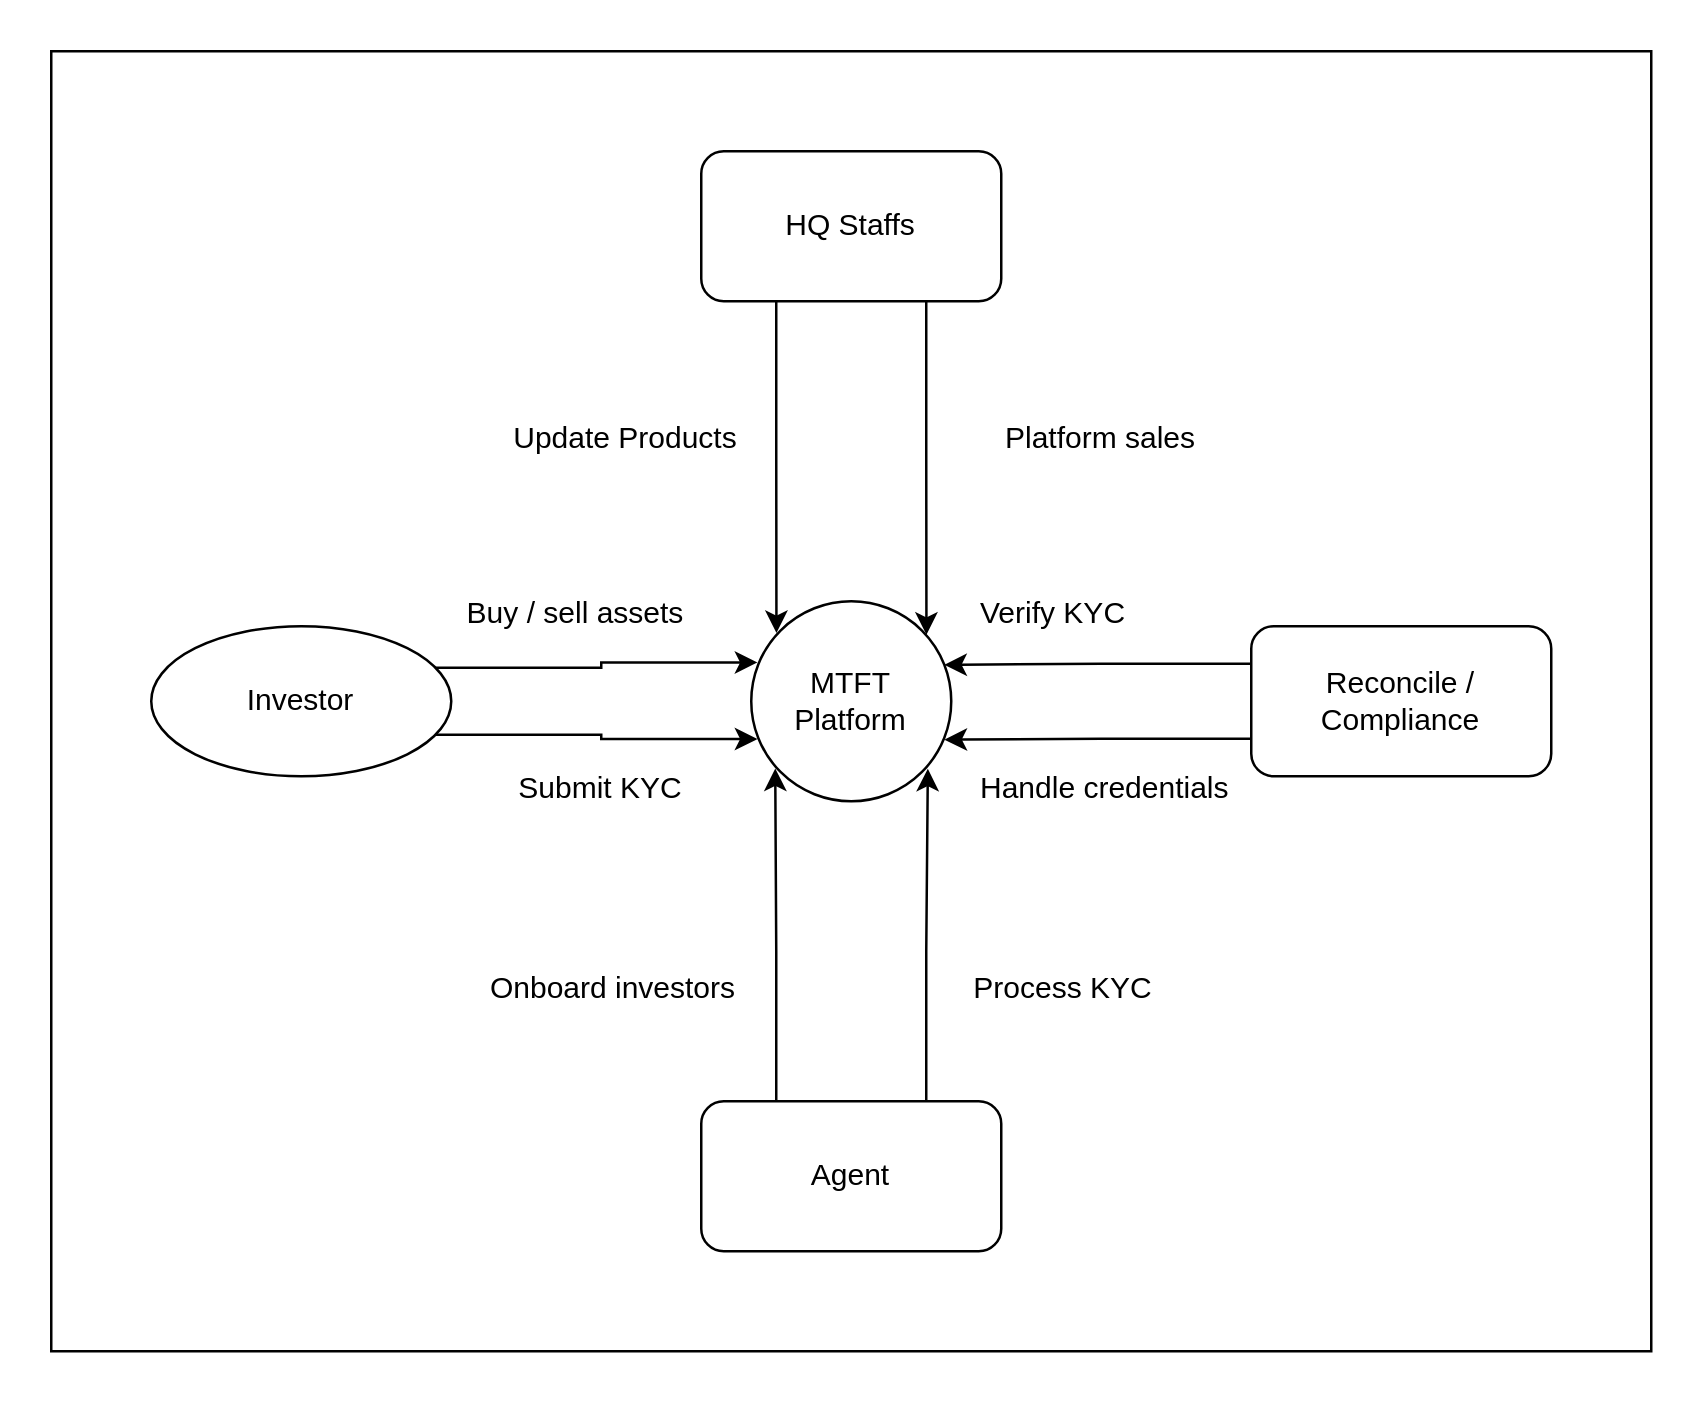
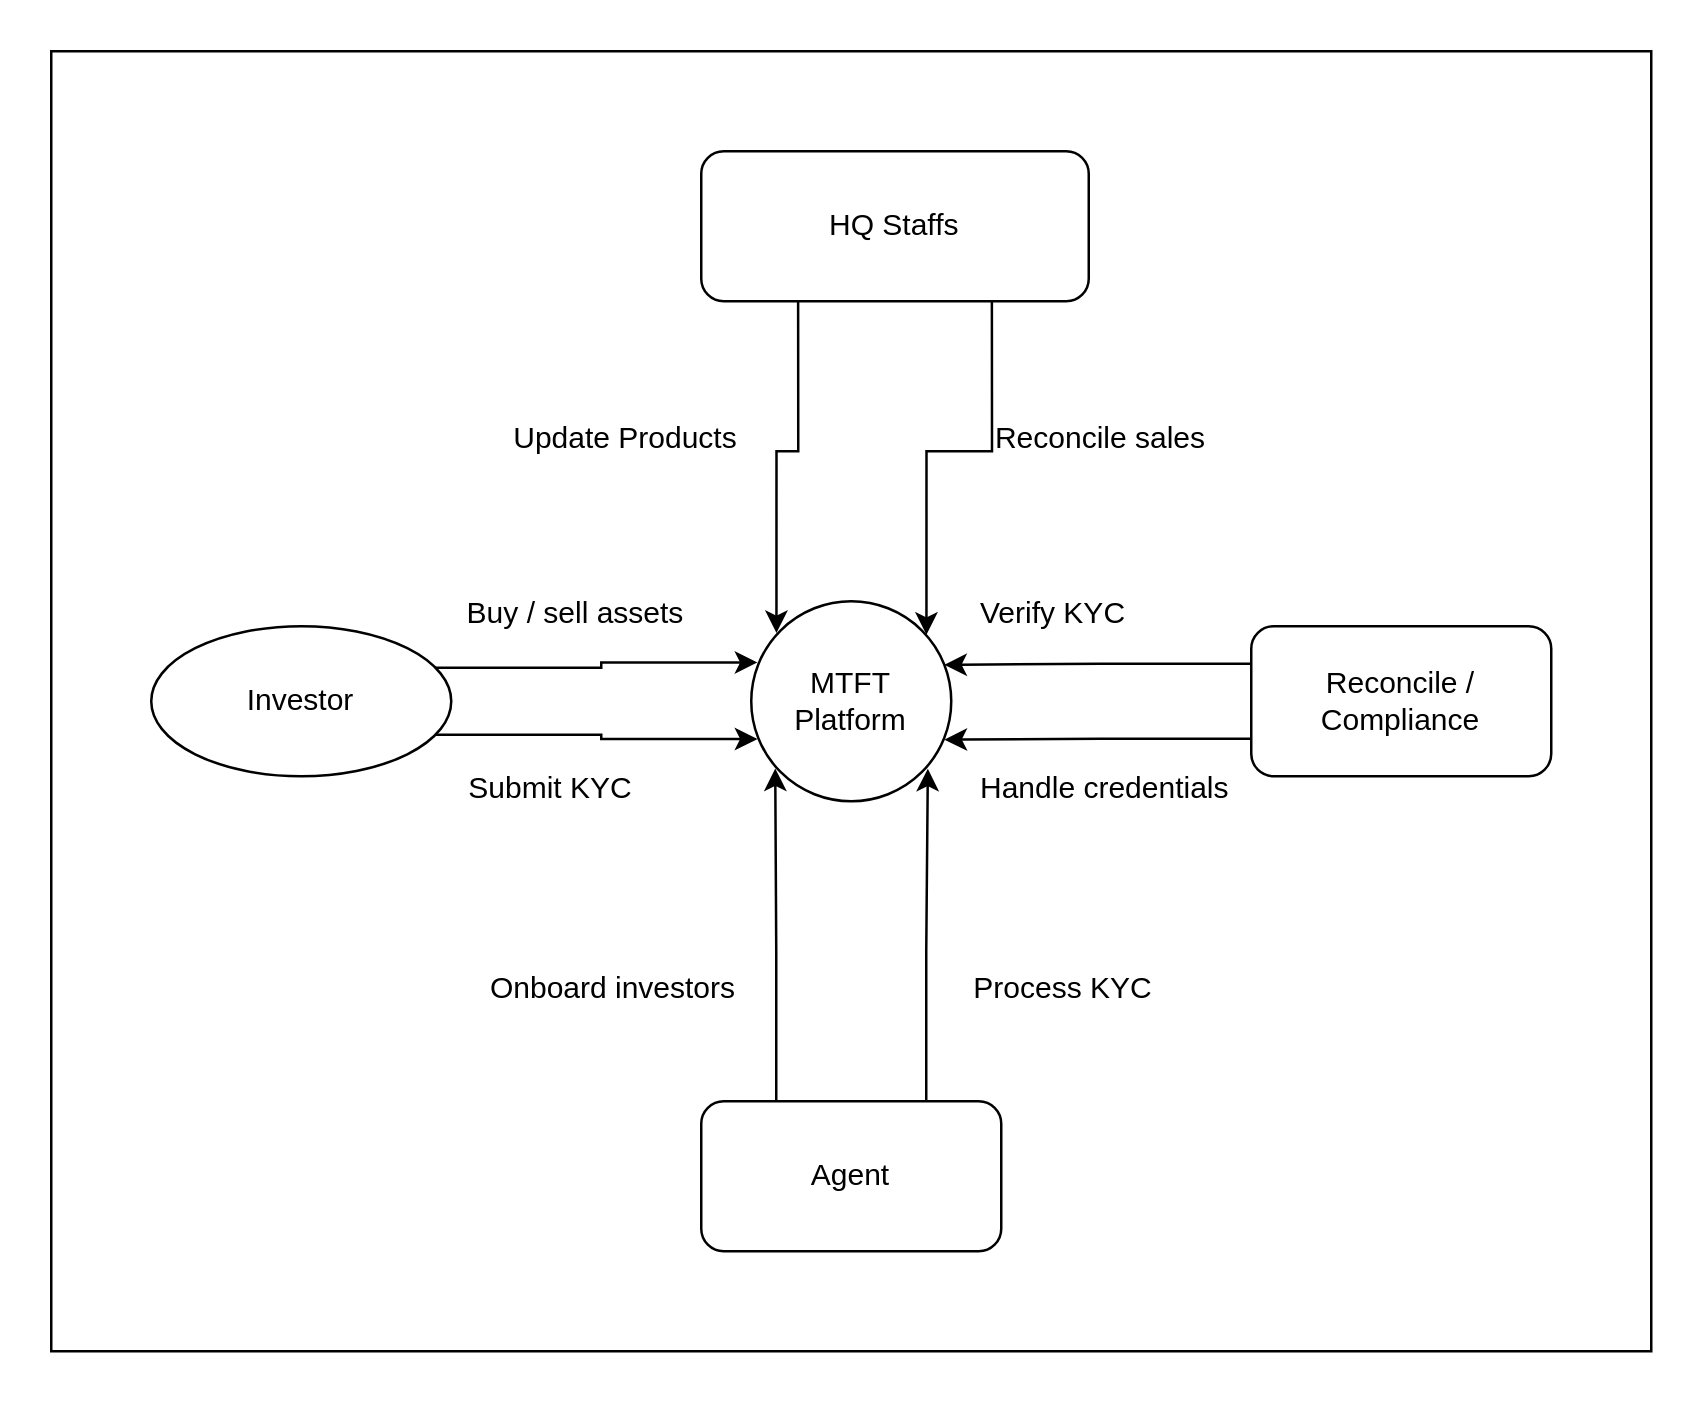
(851, 226) -> (895, 226)
(1101, 439) -> (1101, 439)
(601, 789) -> (551, 789)
